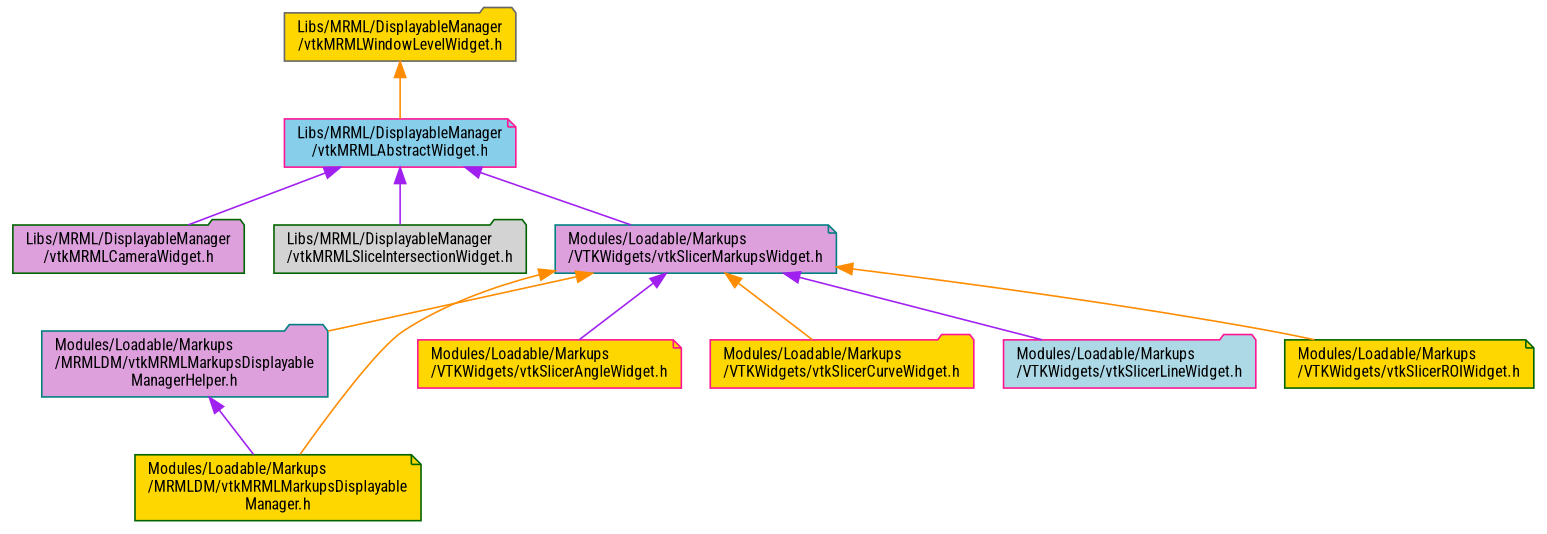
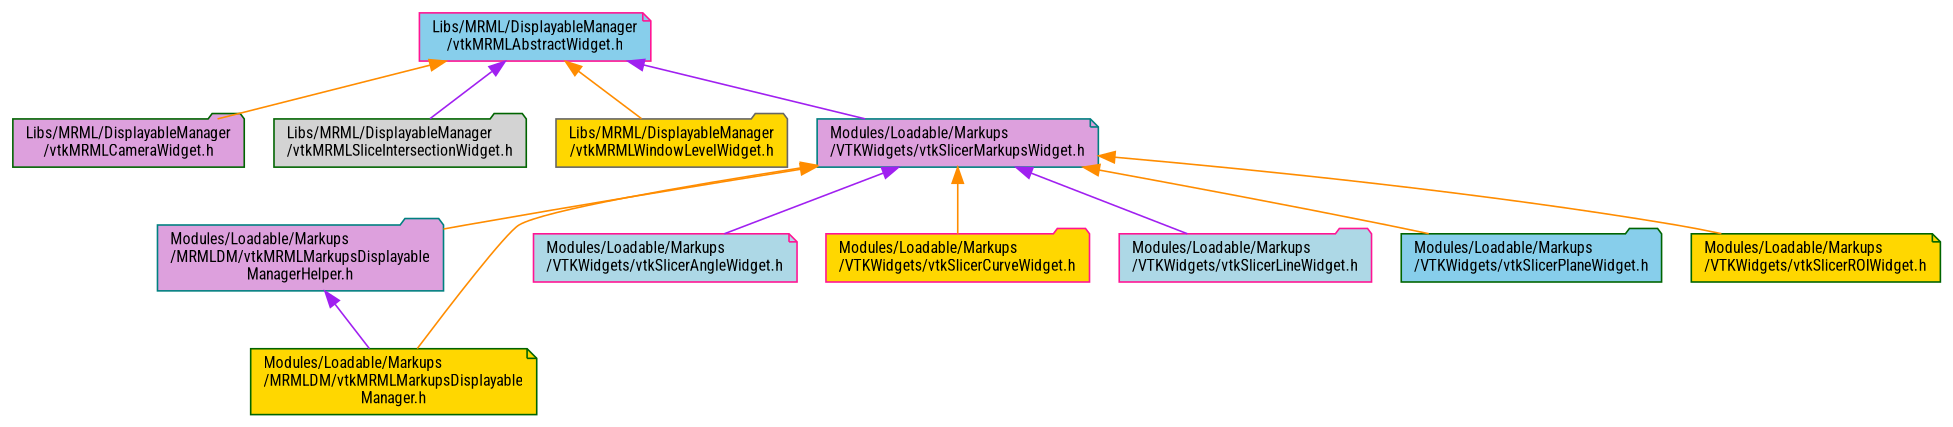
(400, 98) -> (610, 95)
(257, 199) -> (324, 92)
none -> (1531, 258)
(550, 364) -> (665, 258)
